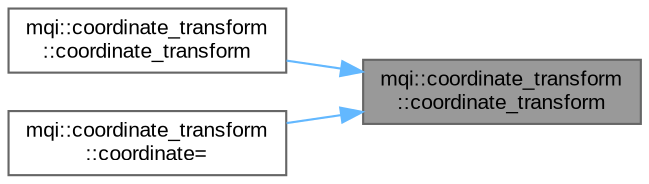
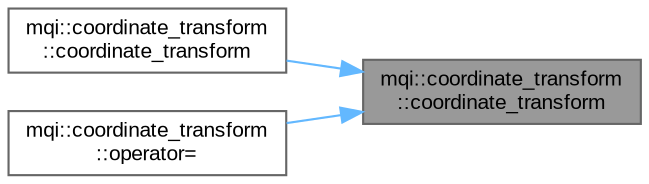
(147, 143) -> (147, 143)
